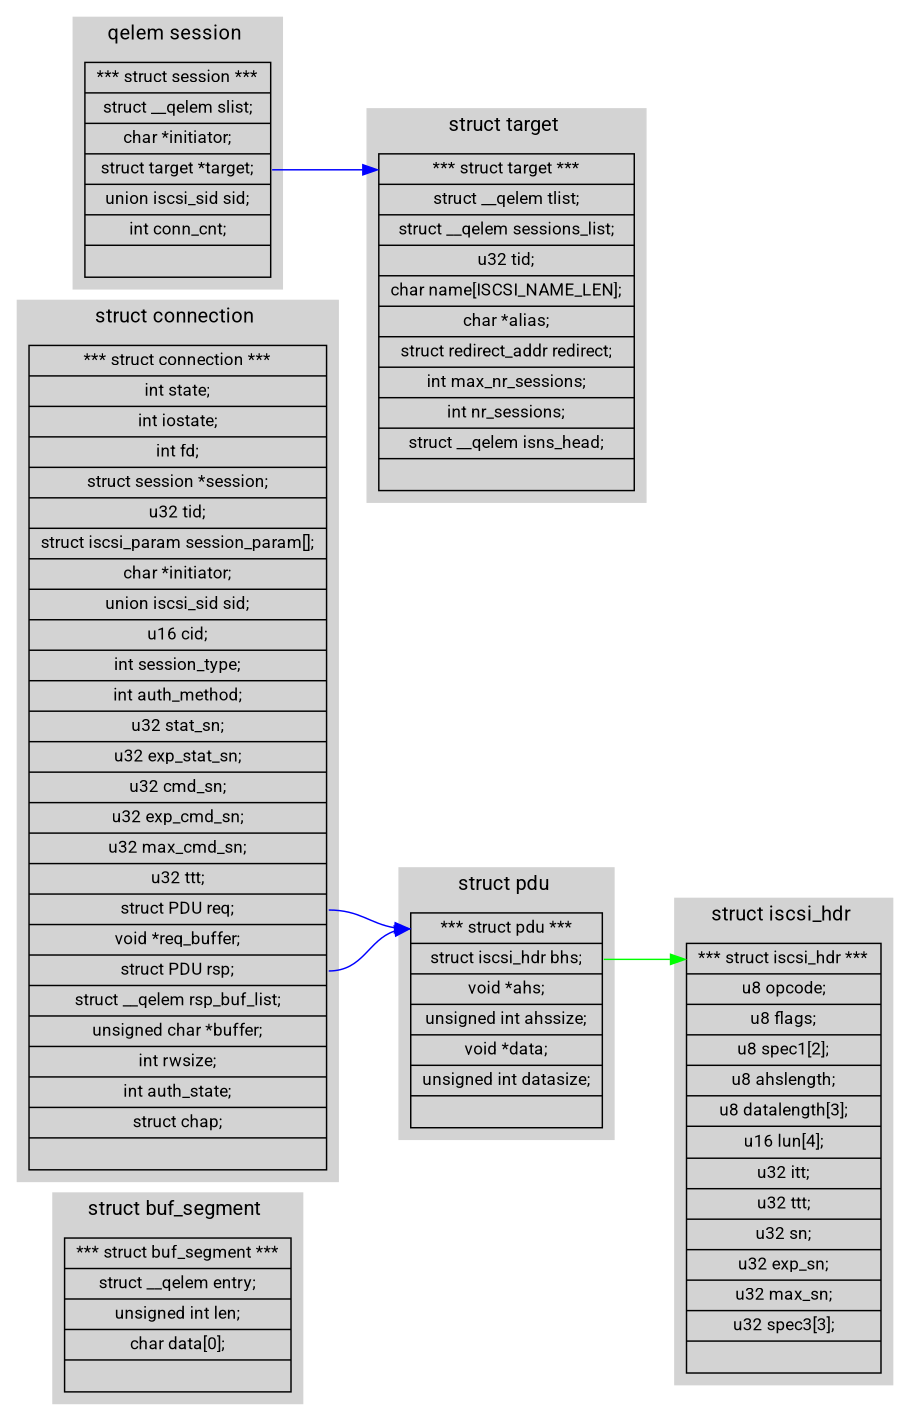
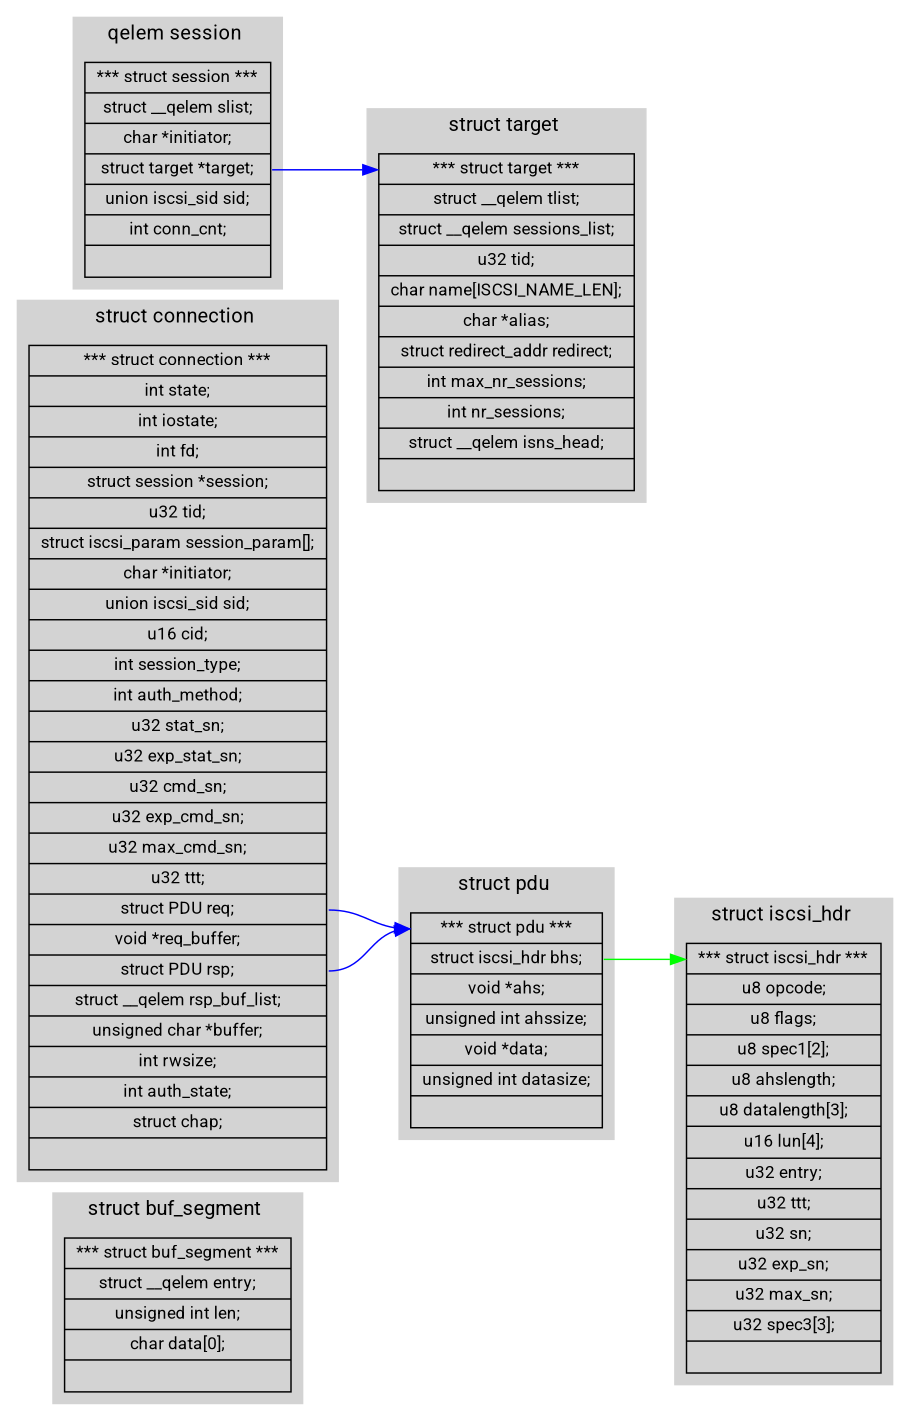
(784, 1173) -> (784, 1173)
